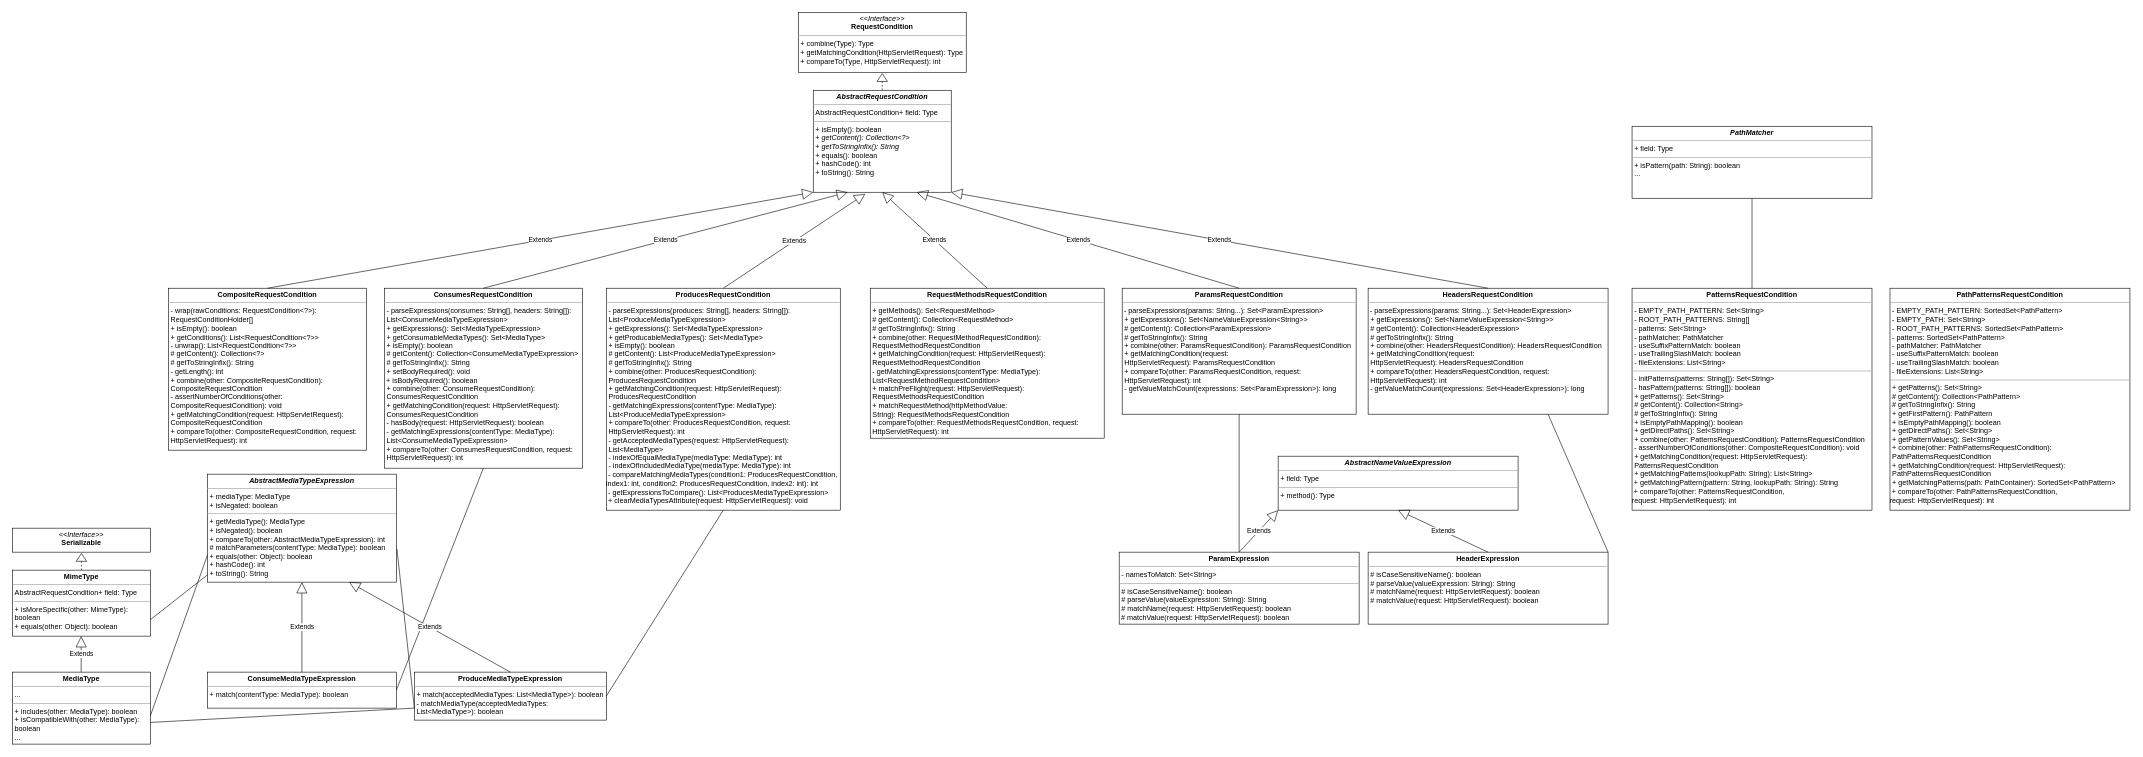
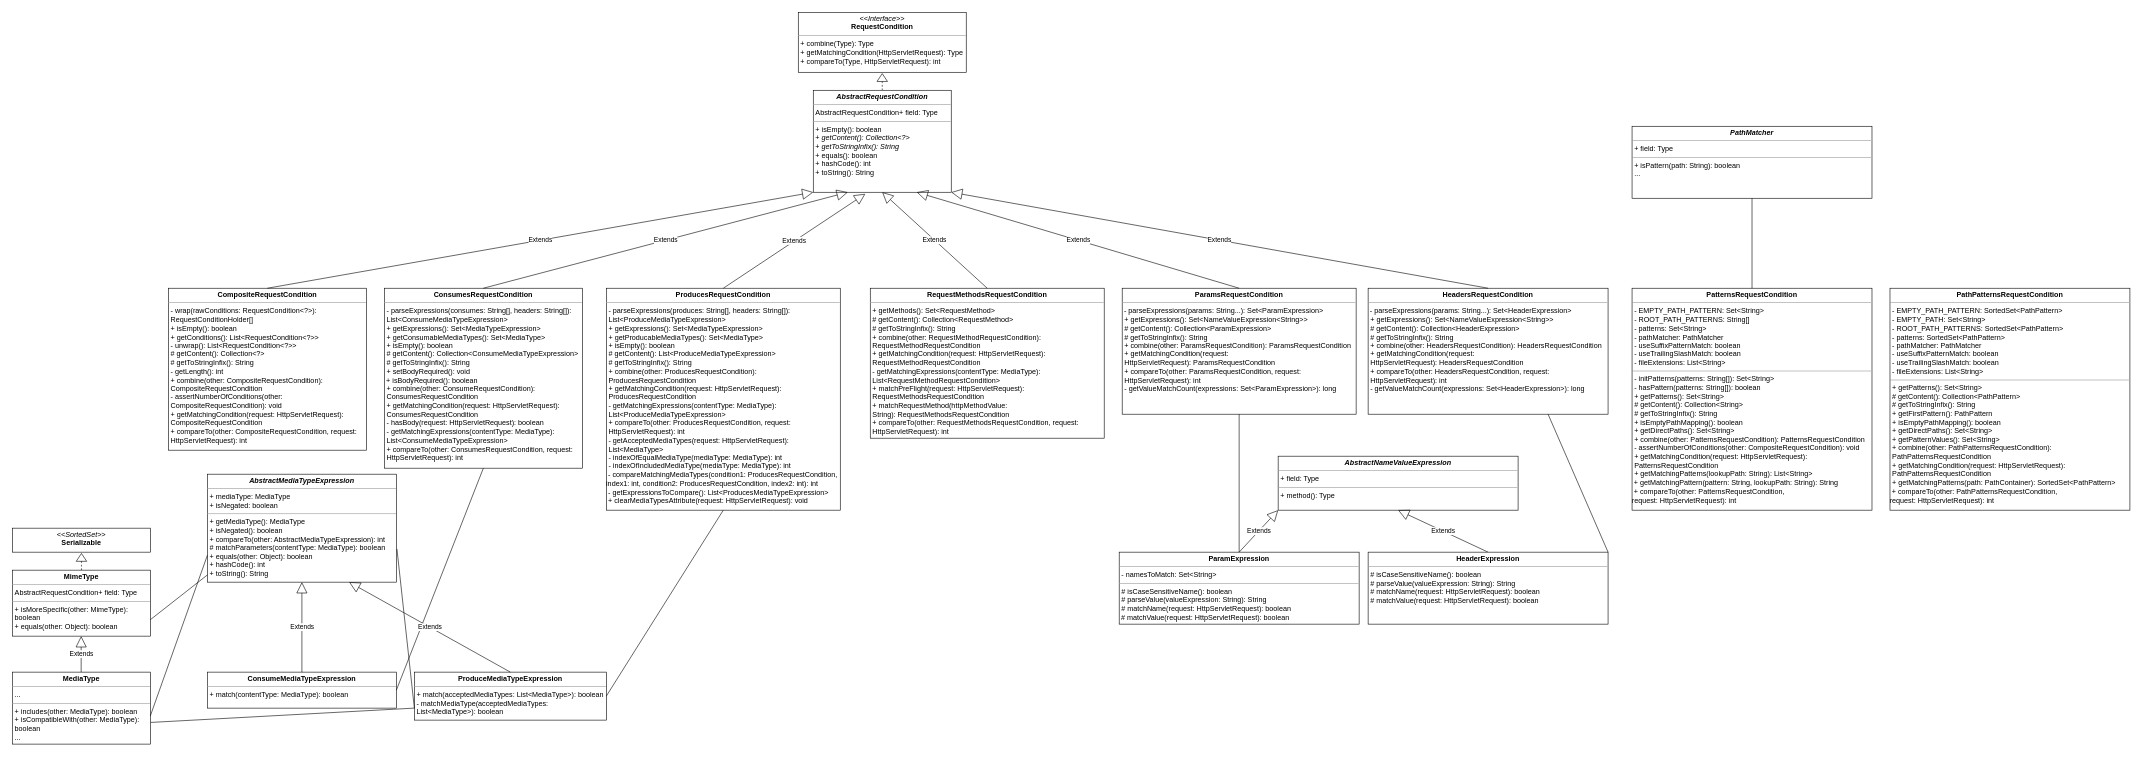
(39, 537) -> (39, 537)
